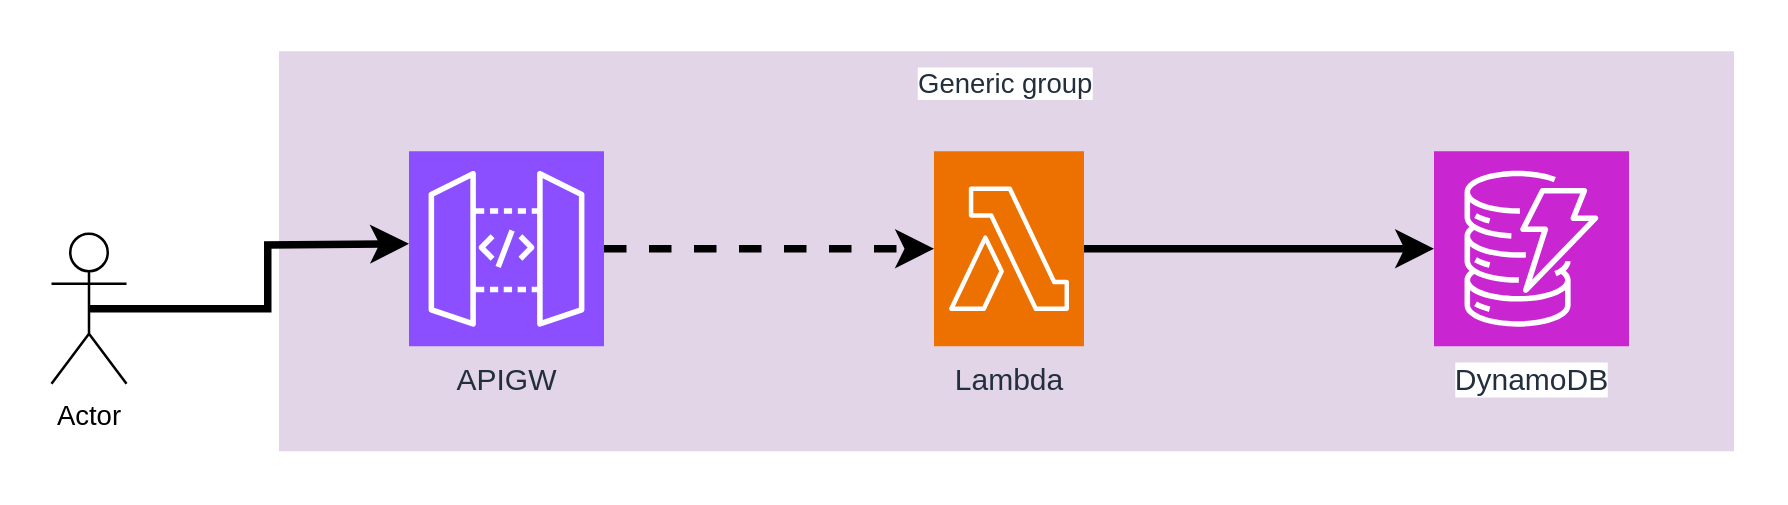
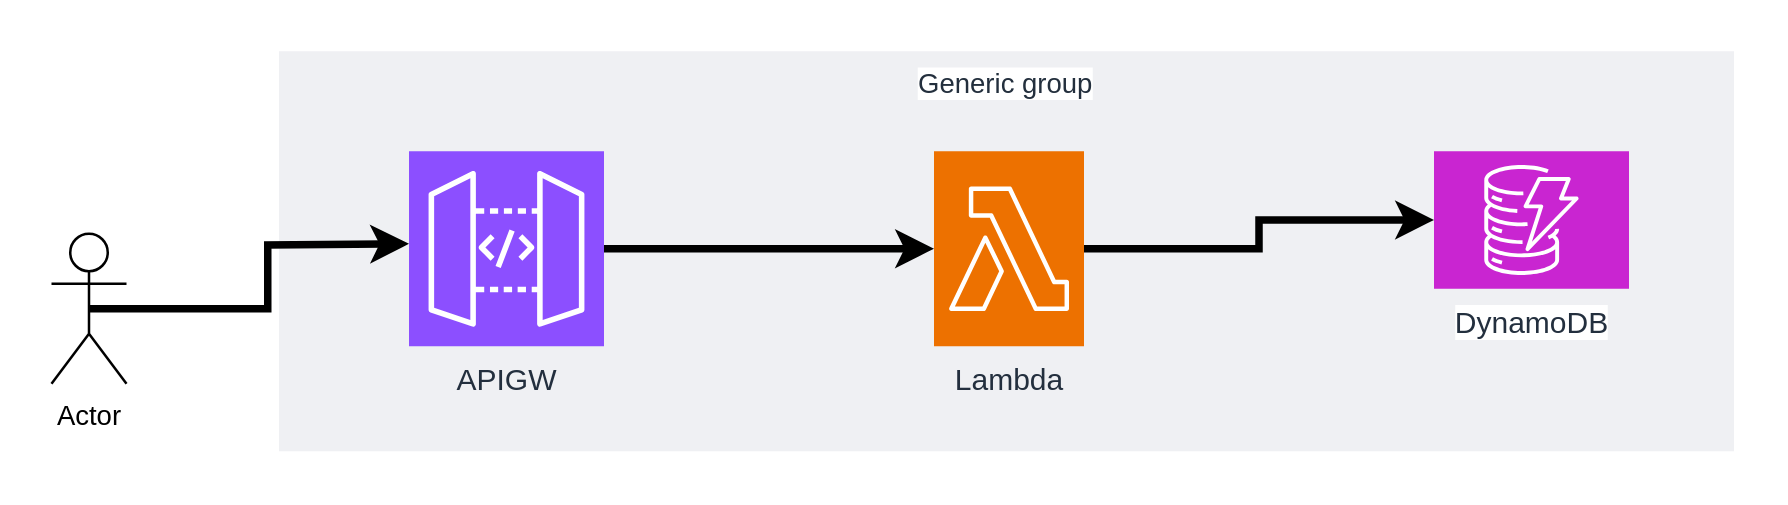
(1006, 85) -> (1006, 85)
(637, 249) -> (637, 249)
(1531, 249) -> (1531, 220)
